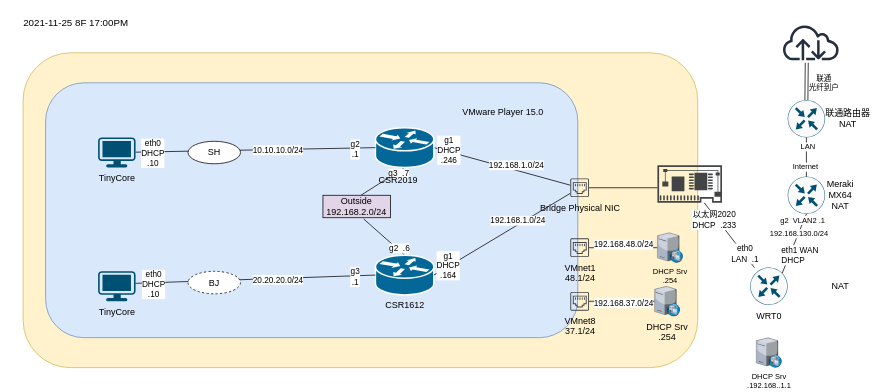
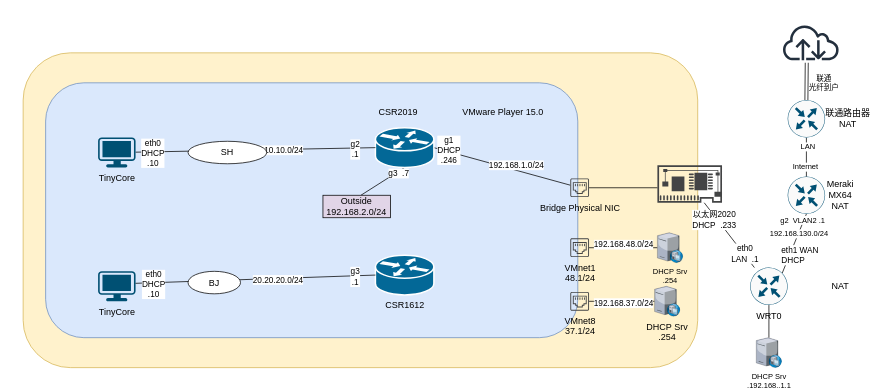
(75, 23) -> none
(214, 153) -> (227, 153)
(398, 180) -> (398, 113)
(502, 235) -> none
(383, 236) -> none
(214, 283) -> (214, 283)
none -> (769, 321)
